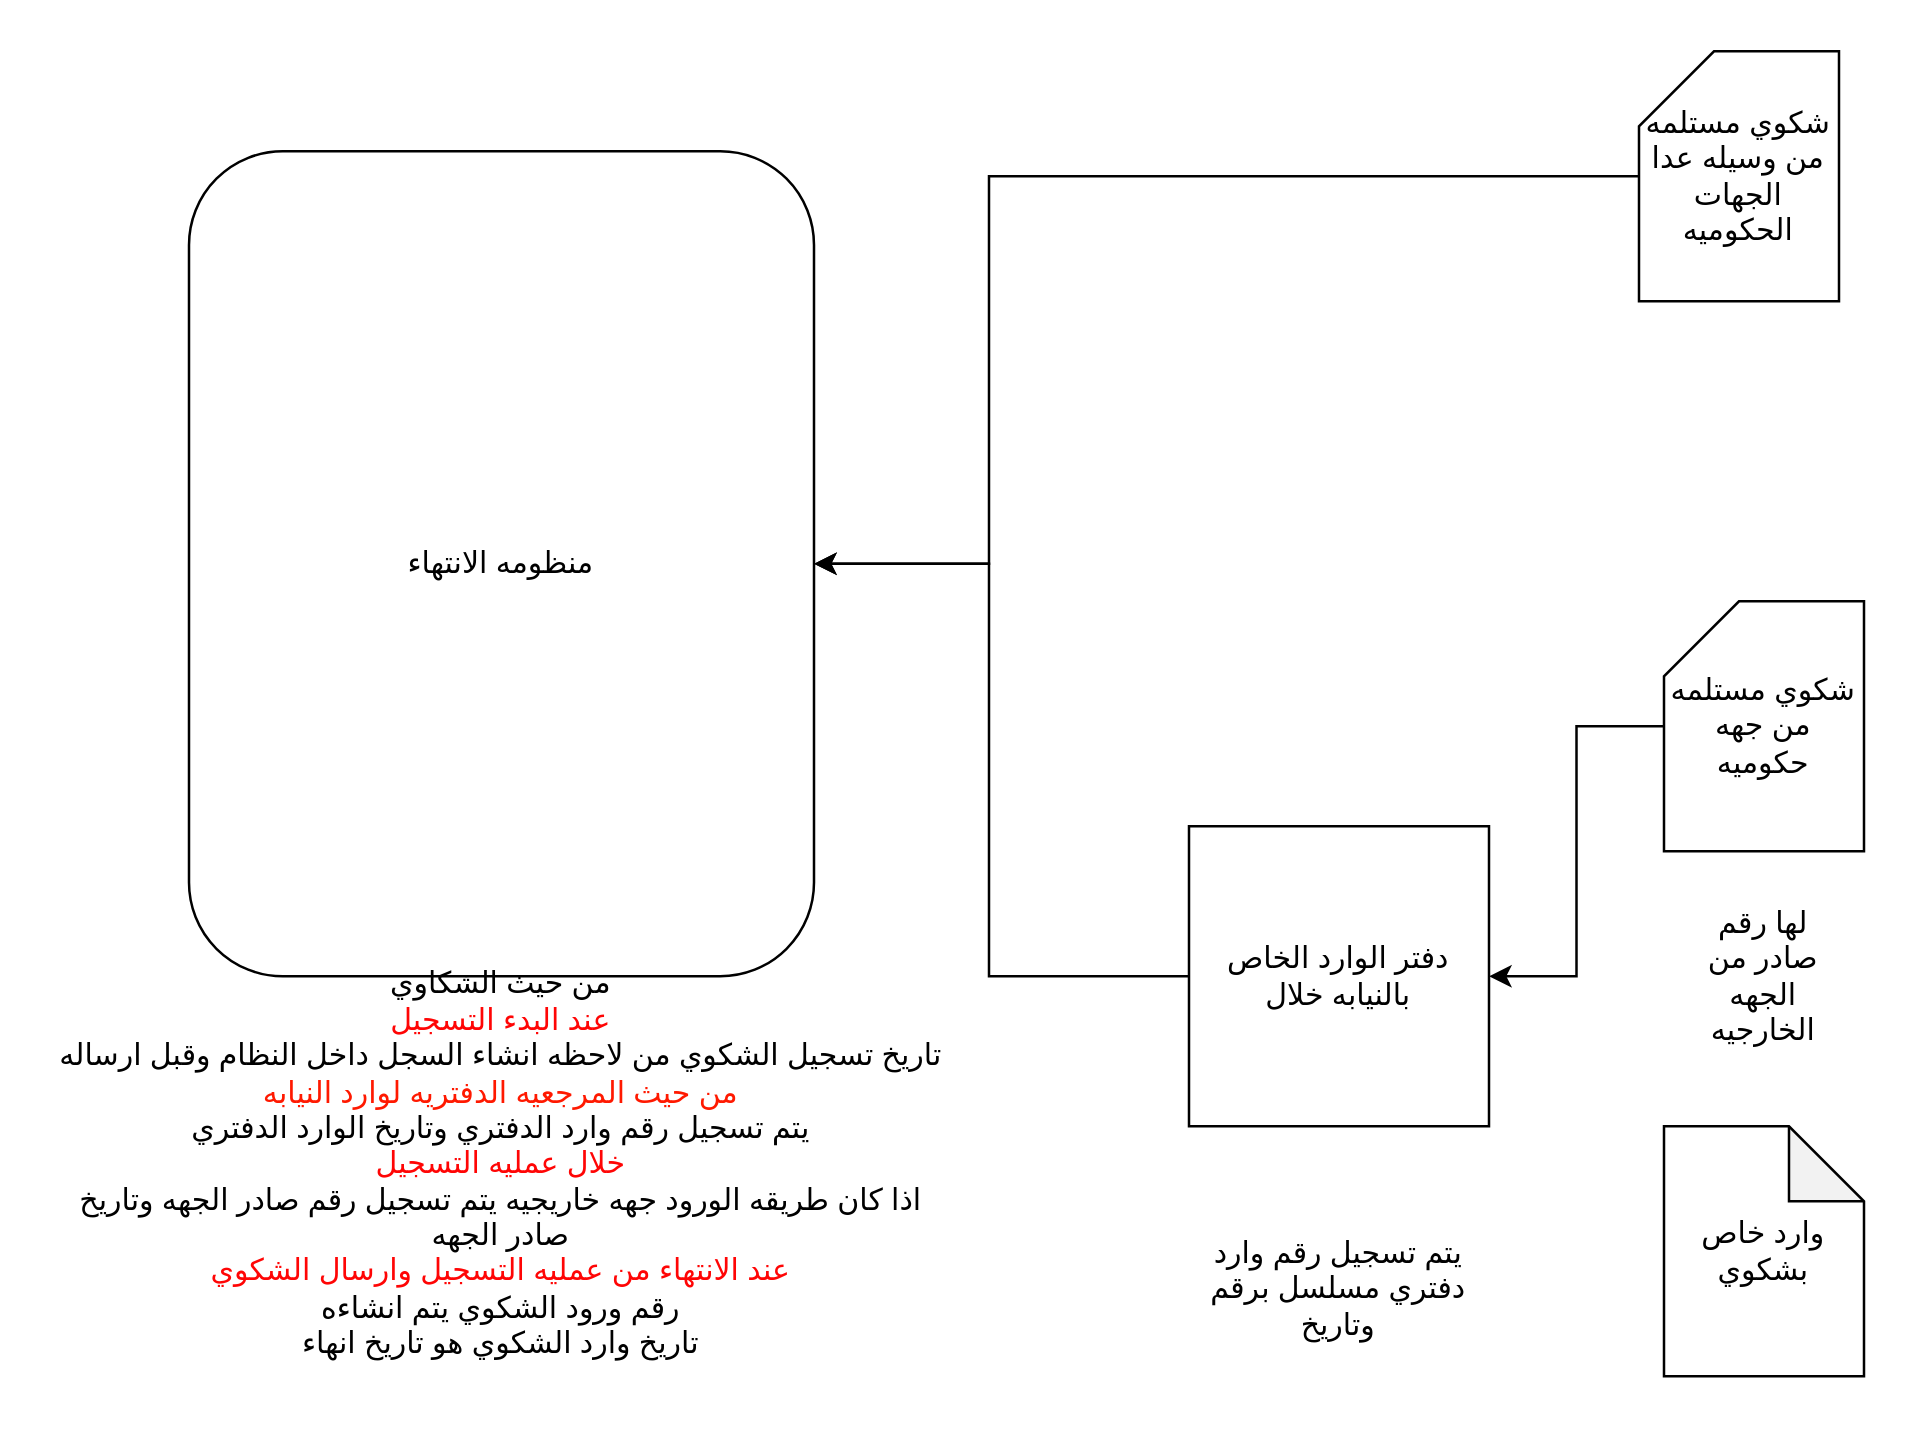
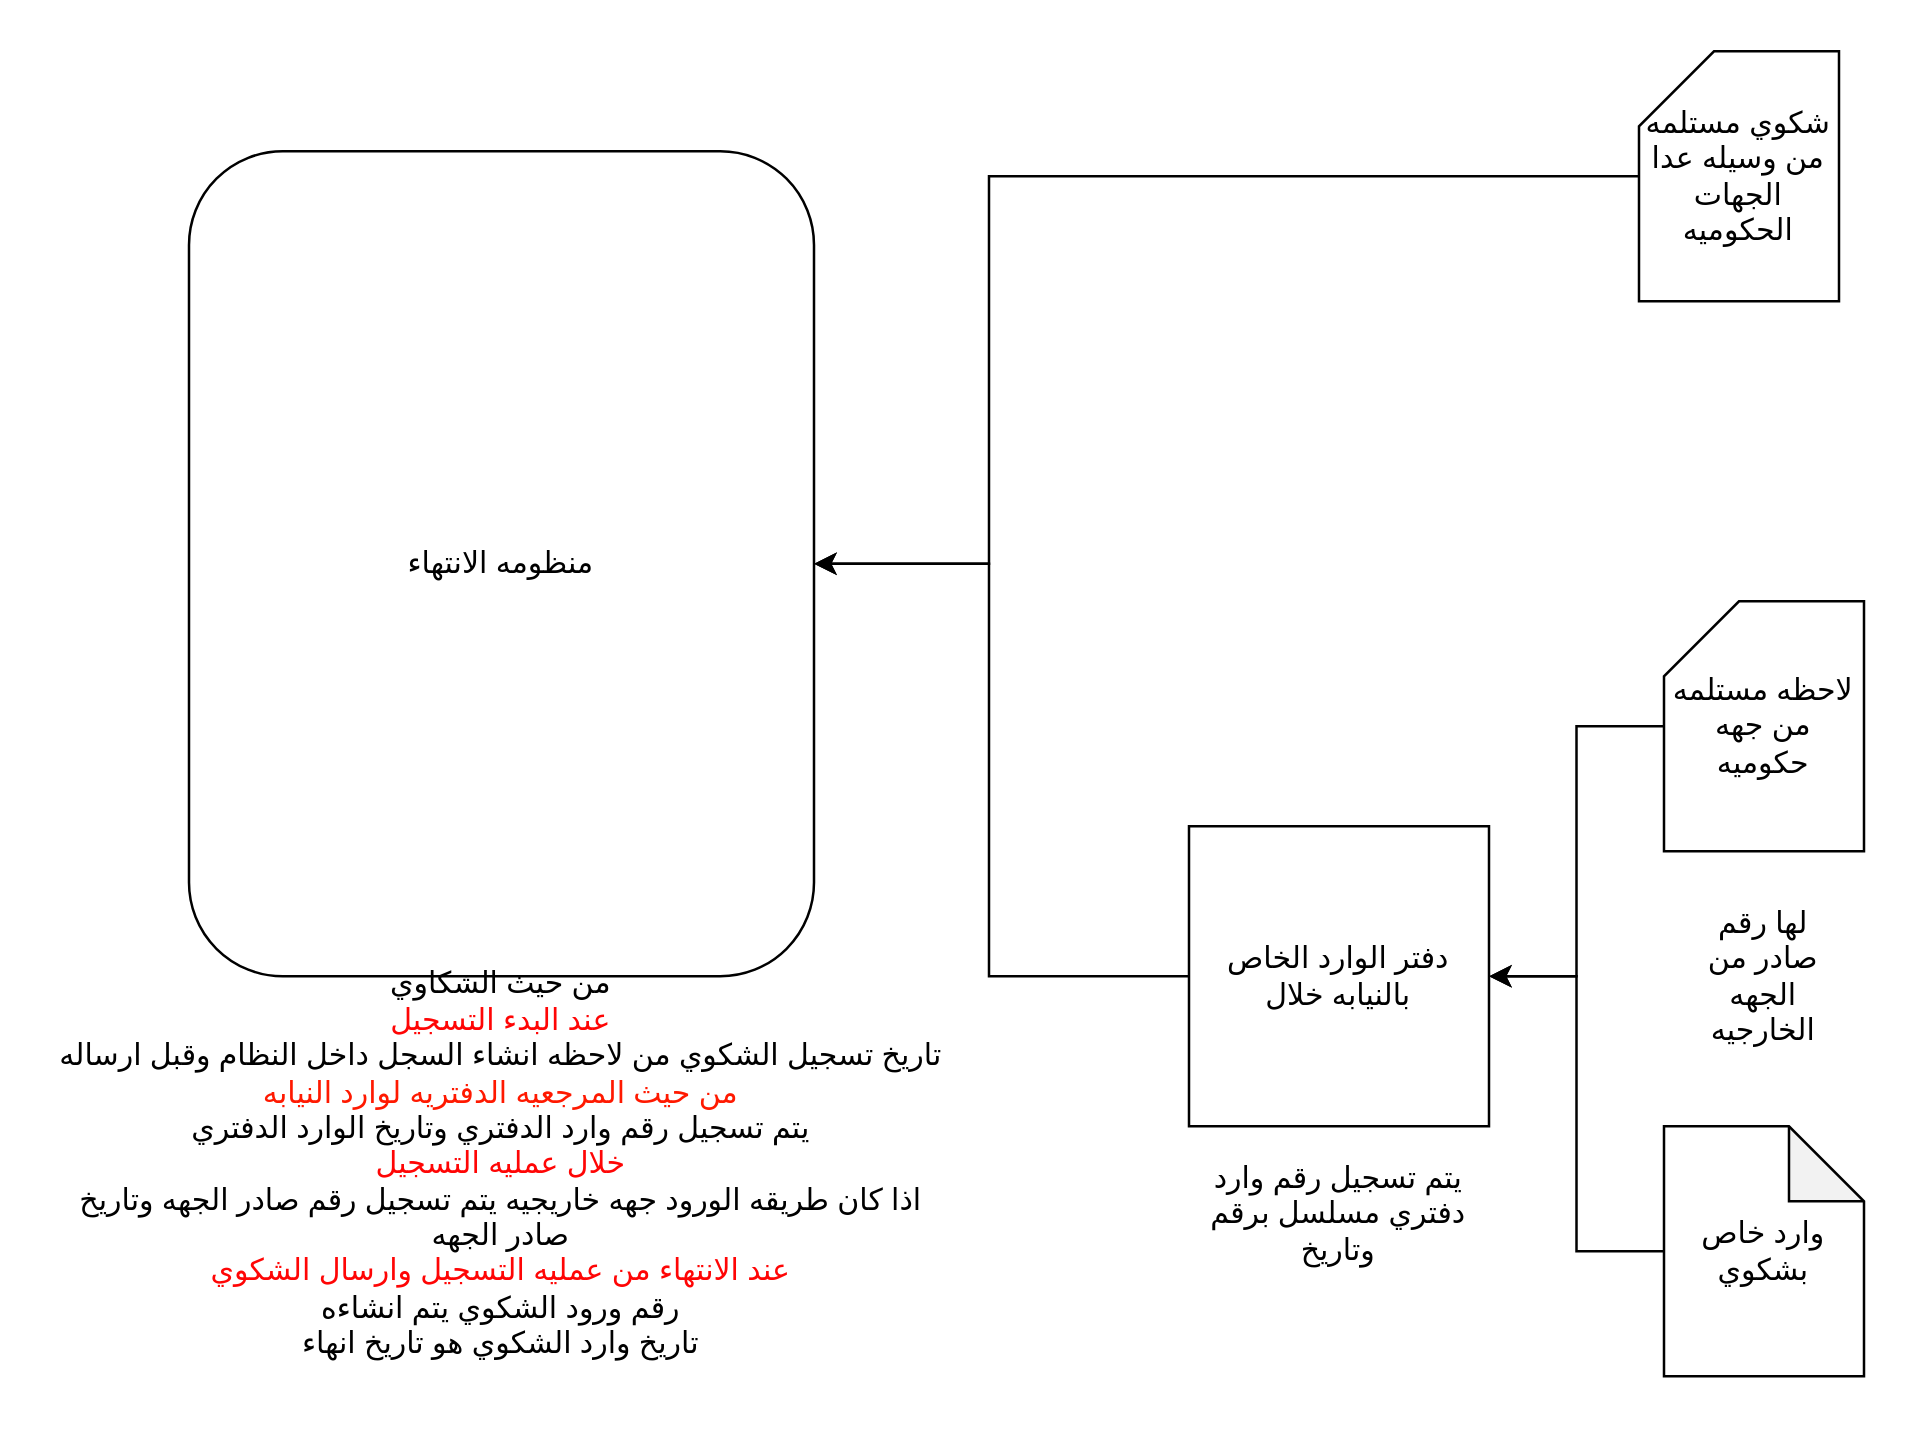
(1764, 726) -> (1764, 726)
none -> (1576, 1159)
(1339, 1289) -> (1339, 1214)
